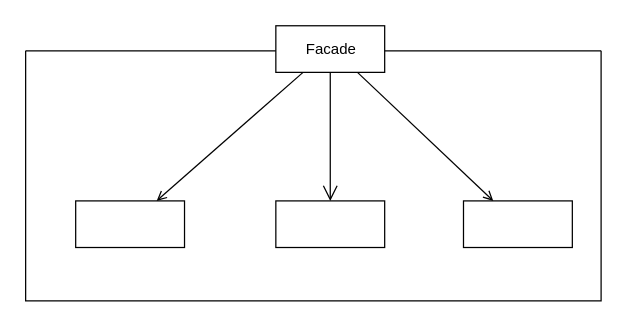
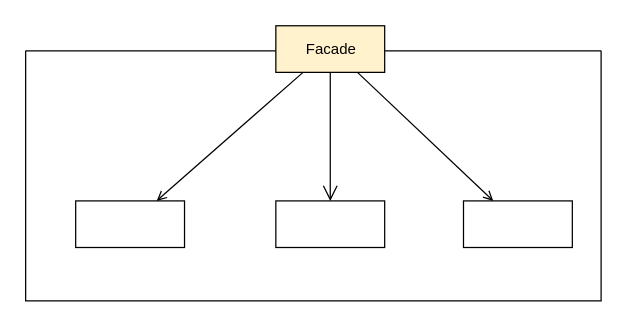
(330, 49) -> (330, 49)
